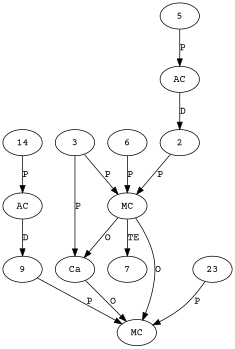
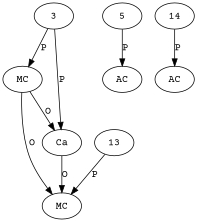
(127, 143) -> none
(180, 143) -> none
(23, 269) -> none
(127, 269) -> none
(213, 269) -> (114, 143)
